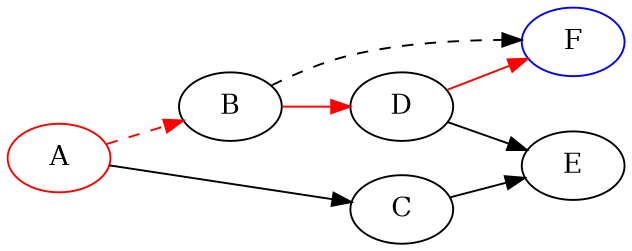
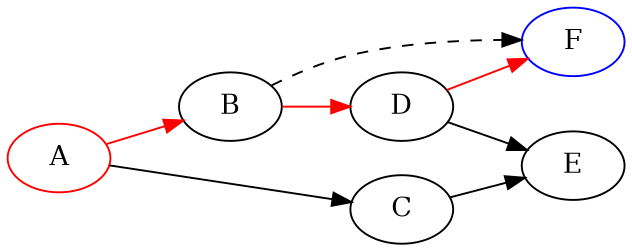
(136, 135) -> (136, 135)
